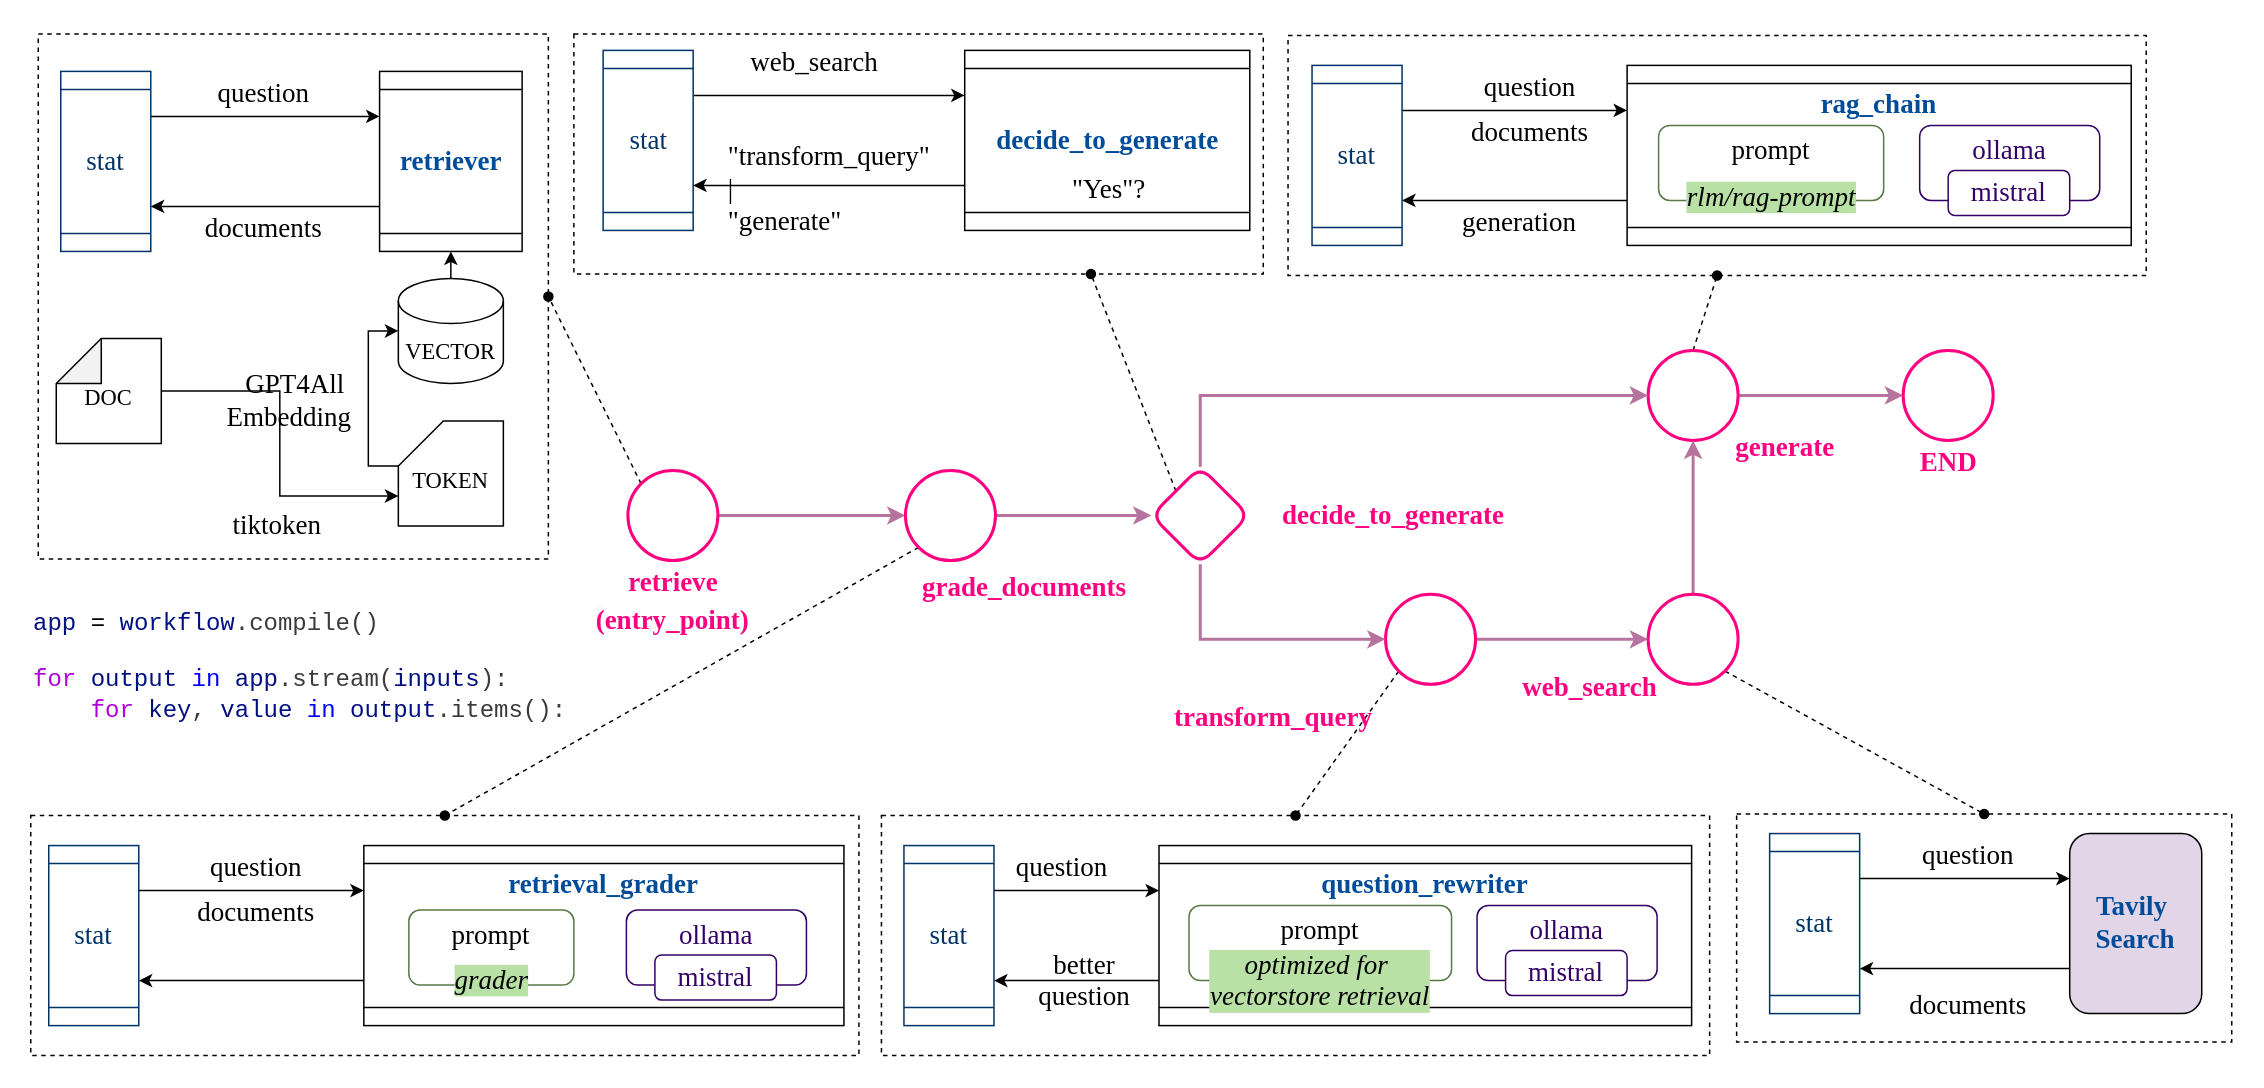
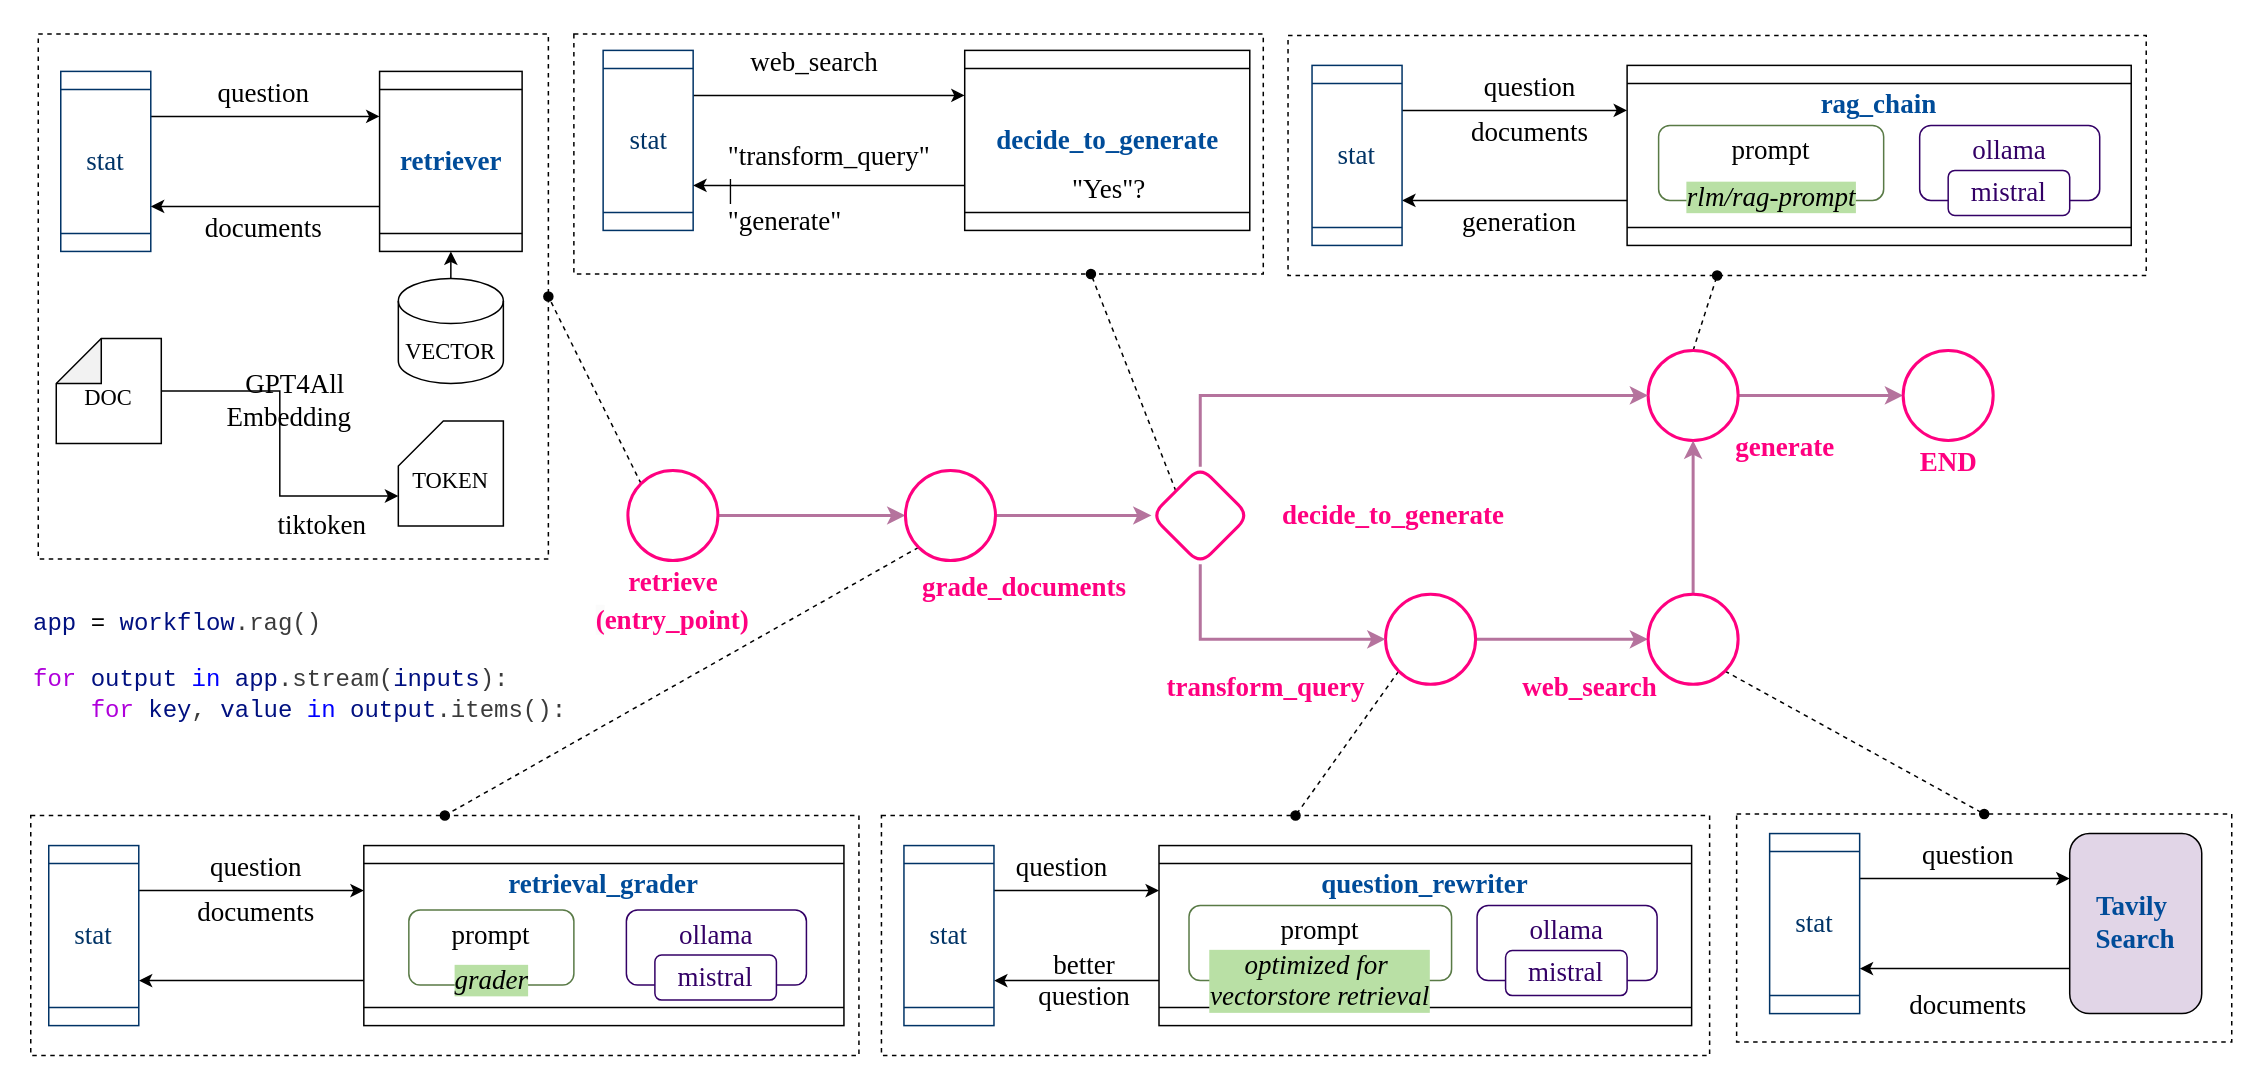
(368, 404) -> none
(256, 526) -> (301, 526)
(176, 625) -> (156, 625)
(1273, 718) -> (1265, 688)
